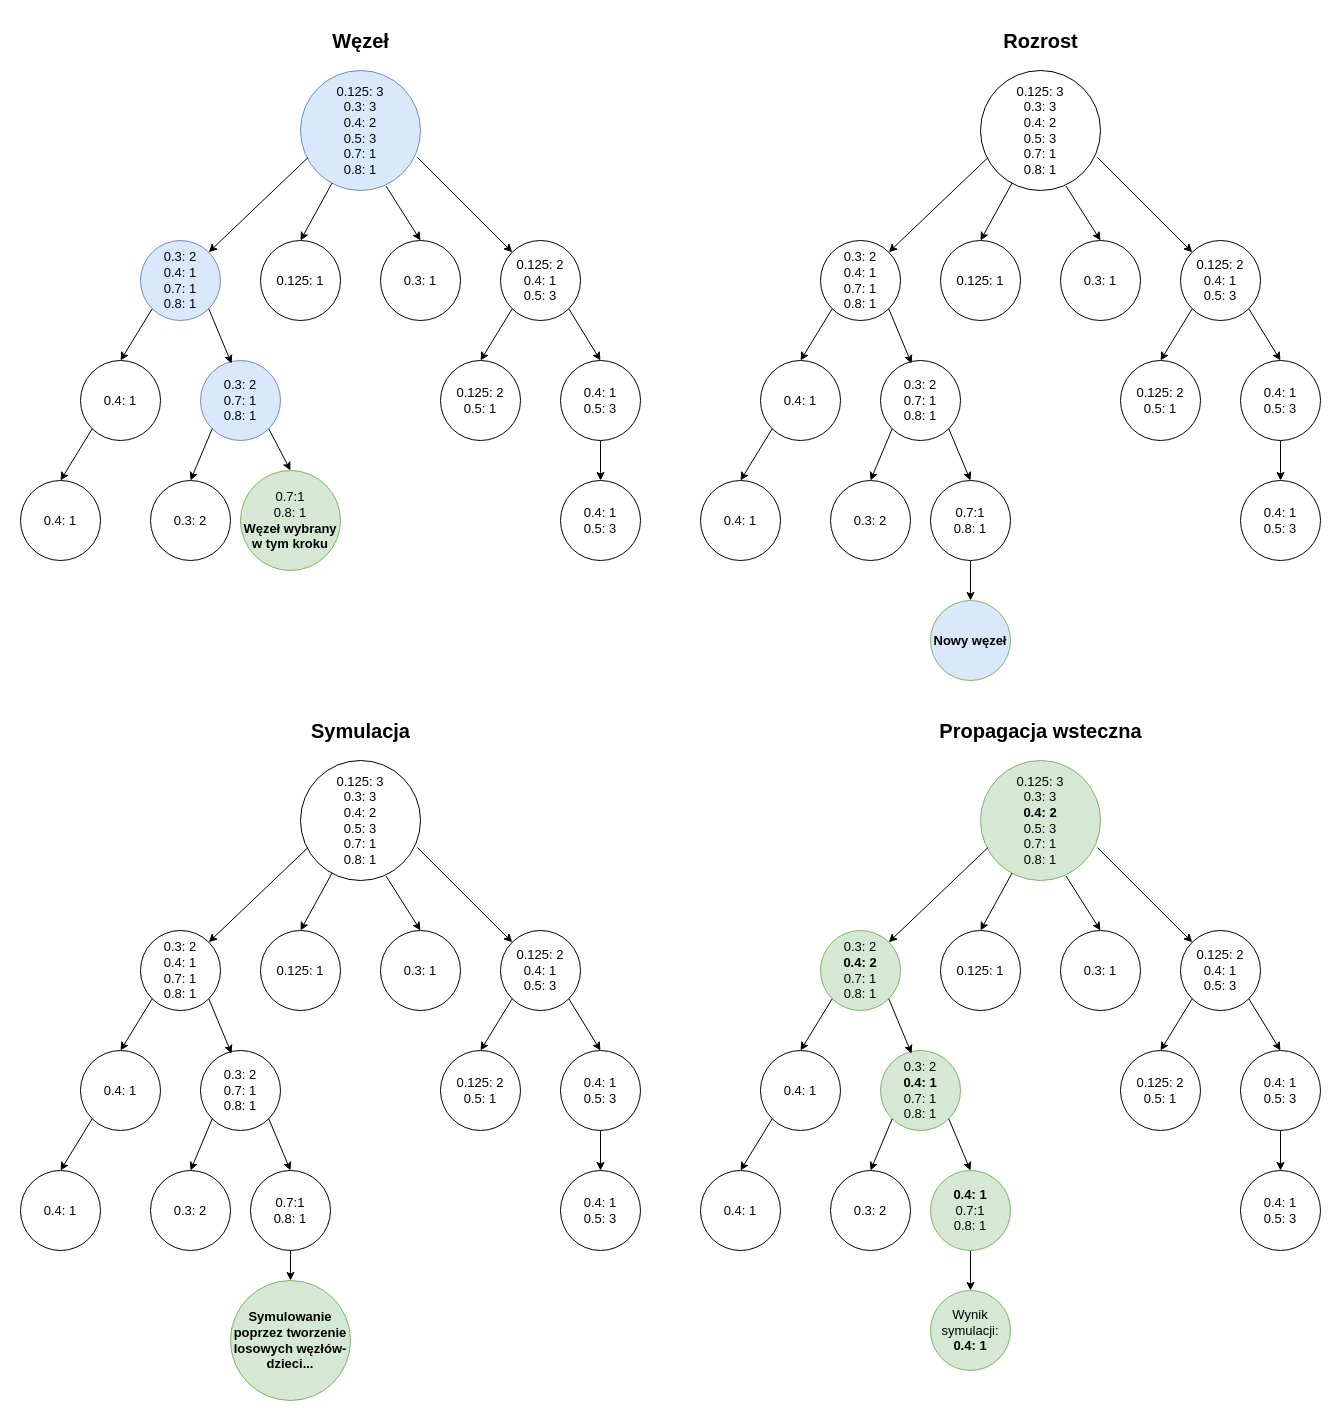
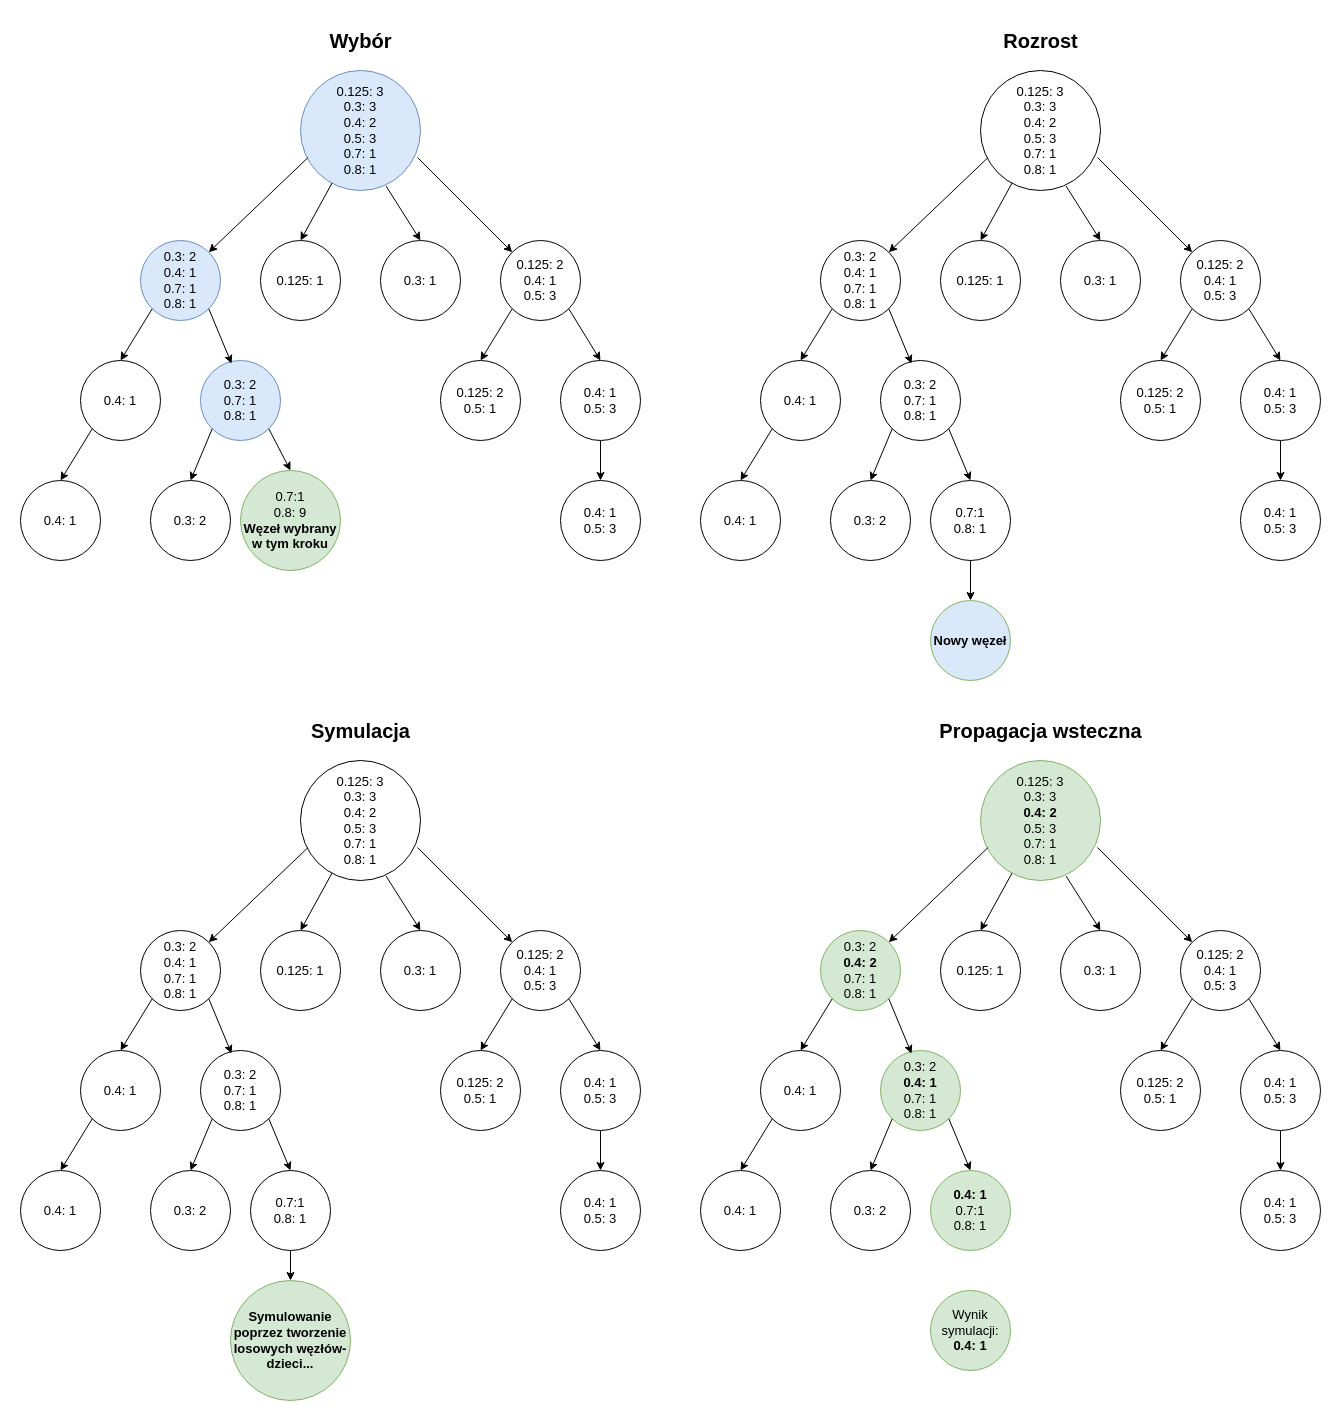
(361, 41) -> (361, 41)
(291, 521) -> (291, 521)
(971, 1267) -> none
